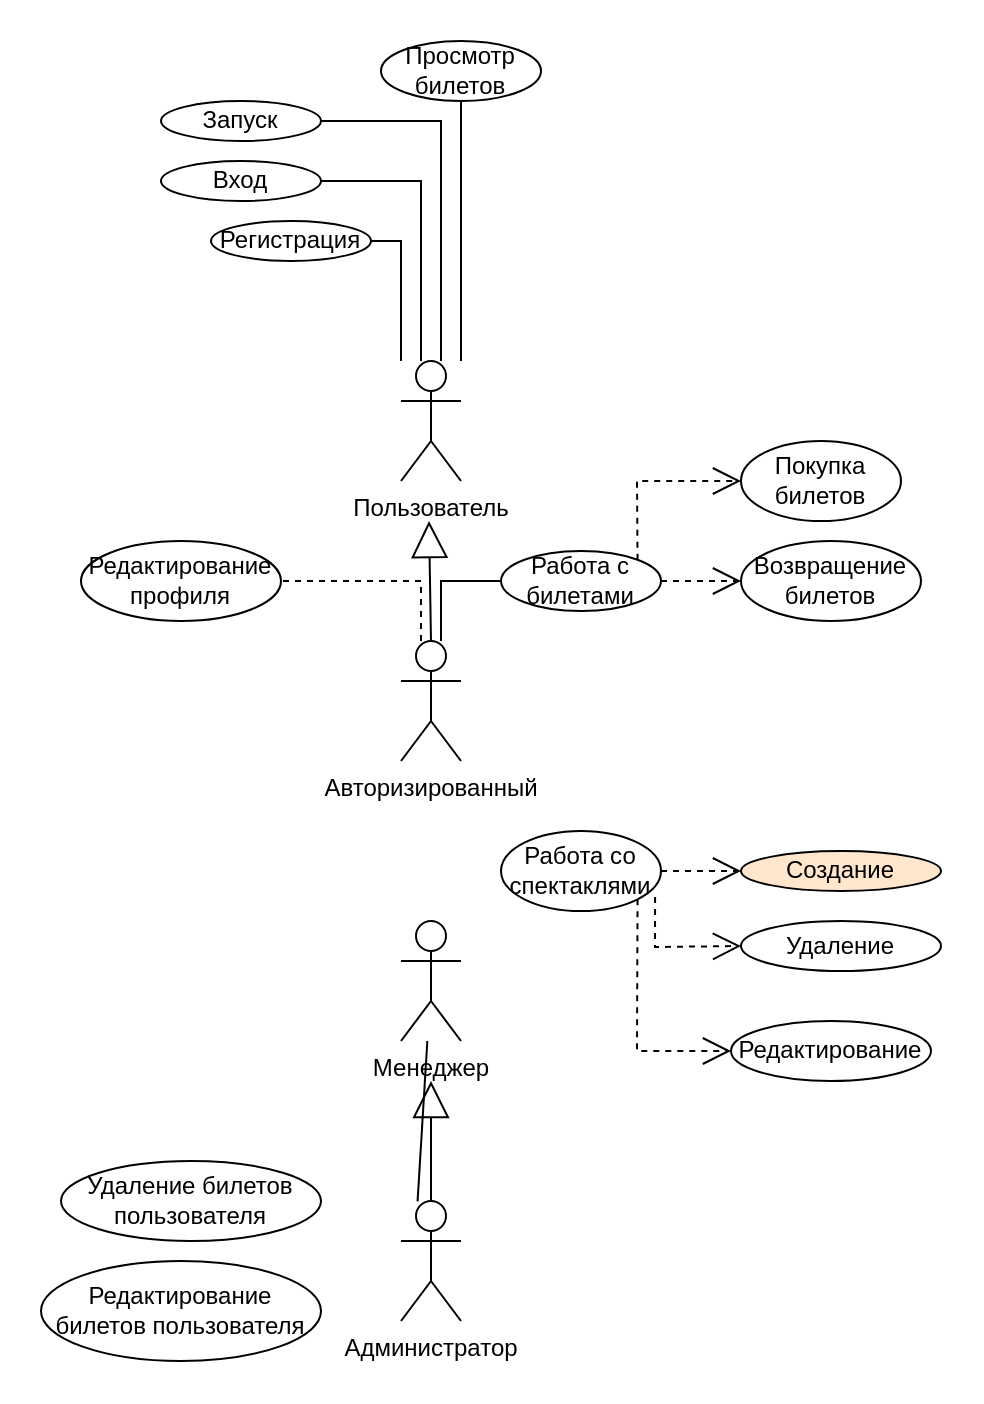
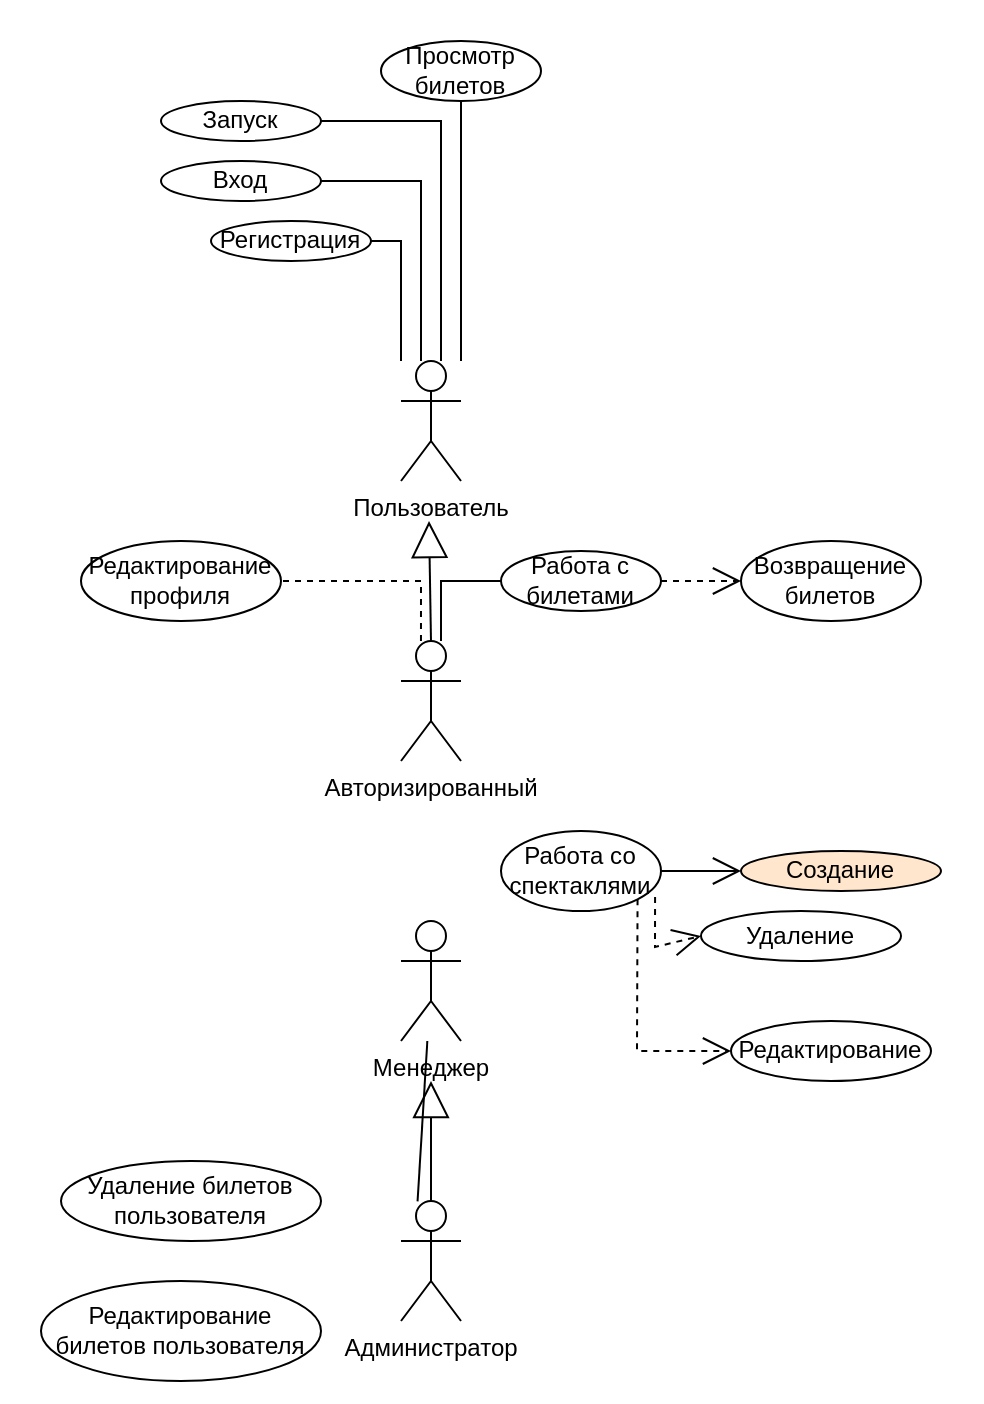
(647, 481) -> none
(821, 481) -> none
(698, 871) -> (698, 871)
(841, 946) -> (801, 936)
(181, 1311) -> (181, 1331)
